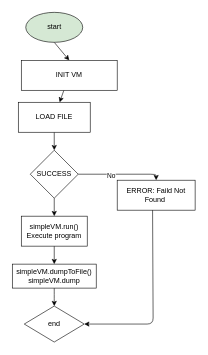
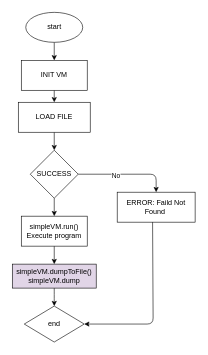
(54, 27) -> (54, 27)
(69, 75) -> (54, 75)
(156, 195) -> (156, 207)
(54, 276) -> (54, 276)
